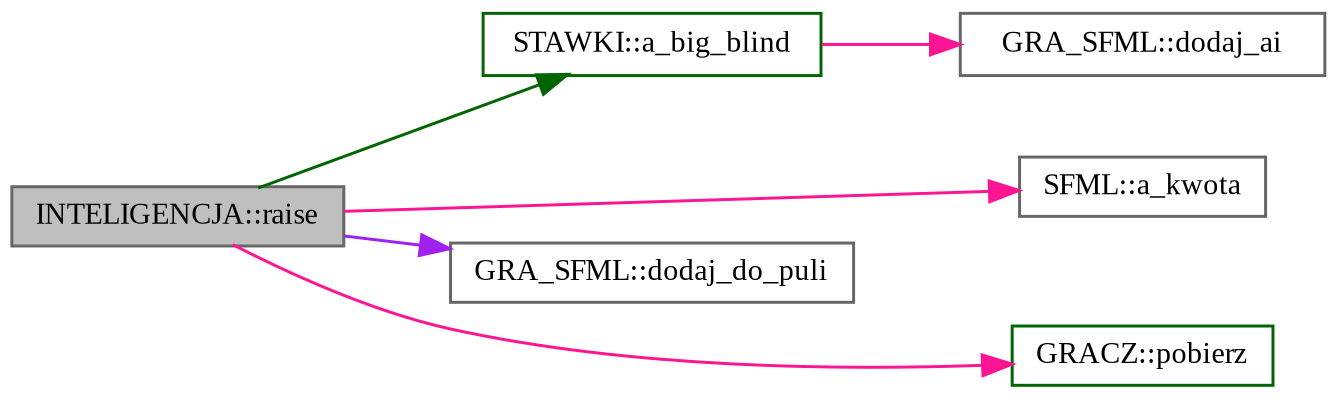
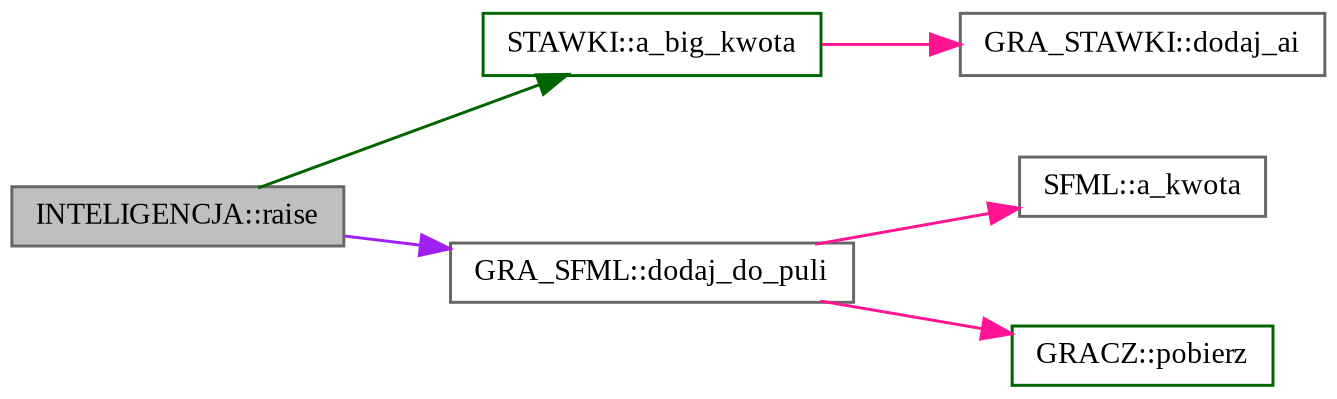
(652, 44) -> (652, 44)
(1143, 44) -> (1143, 44)
(667, 201) -> (902, 229)
(599, 353) -> (901, 315)
